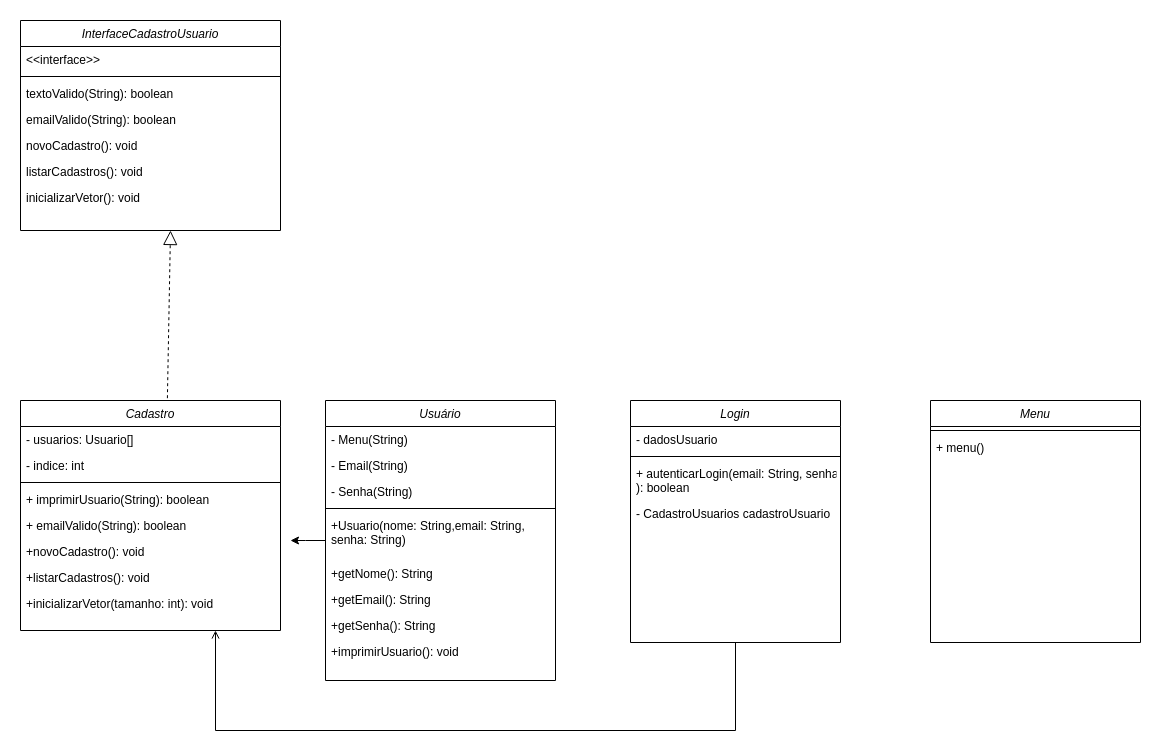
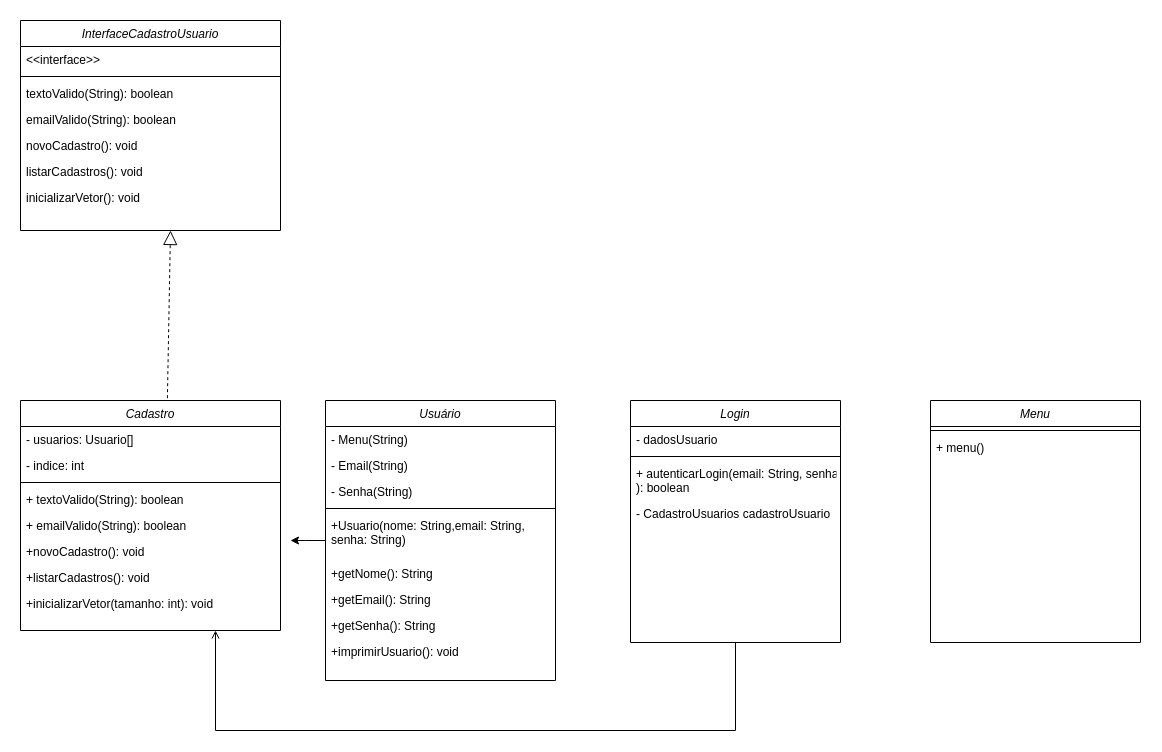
(126, 500) -> (116, 500)
